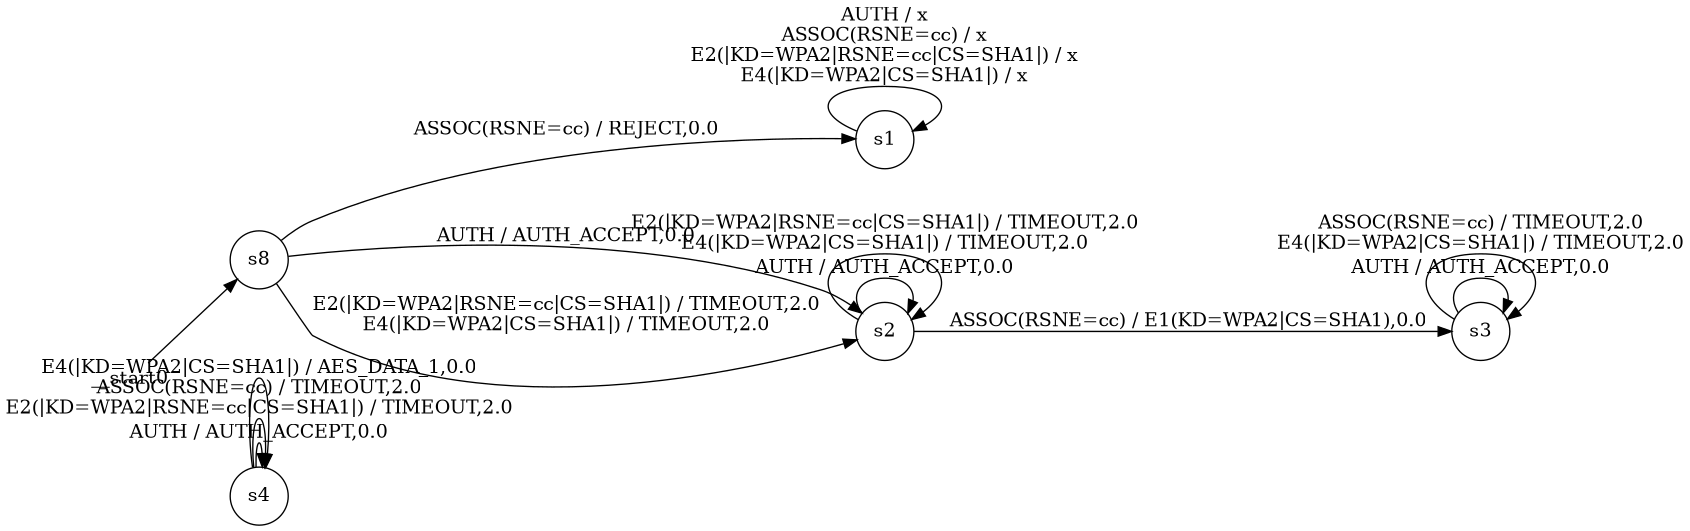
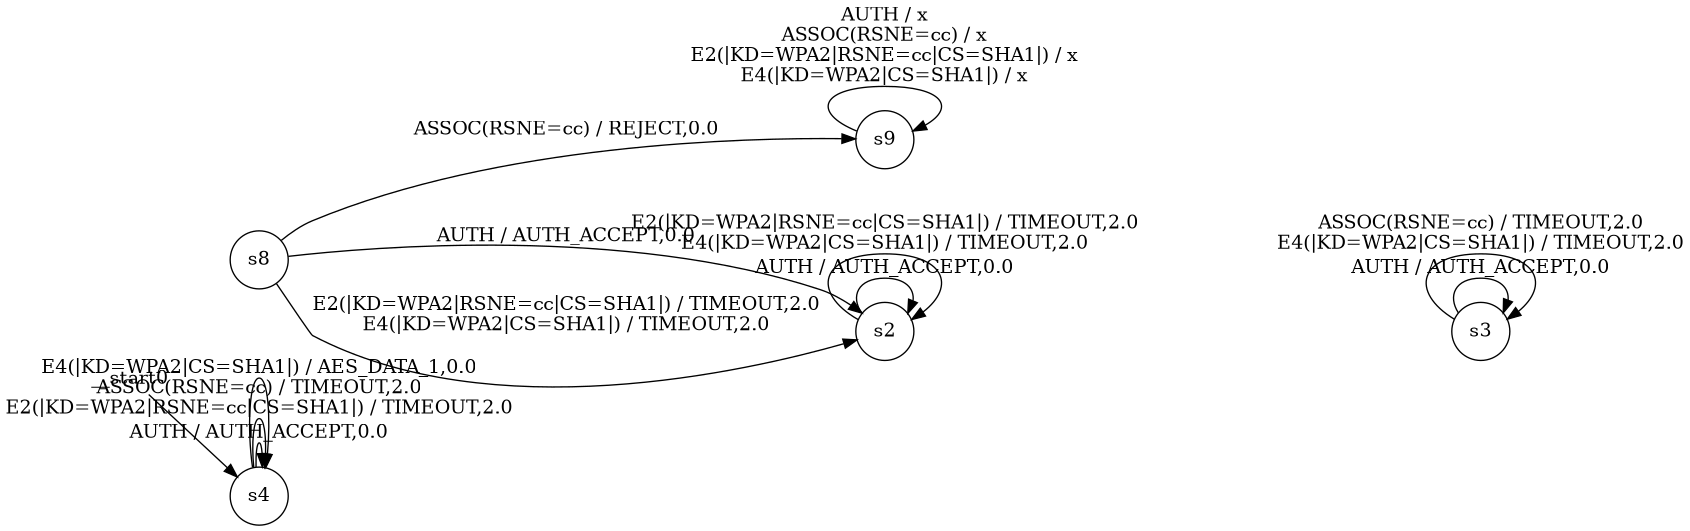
(885, 140) -> (885, 140)
(188, 326) -> (188, 431)
(1176, 331) -> none
